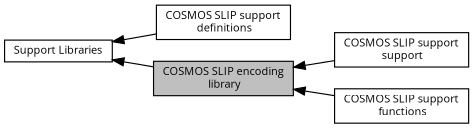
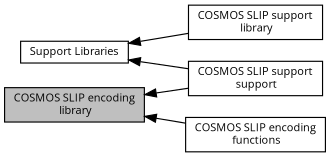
(223, 22) -> (256, 22)
(139, 64) -> (164, 65)
(402, 106) -> (256, 135)
